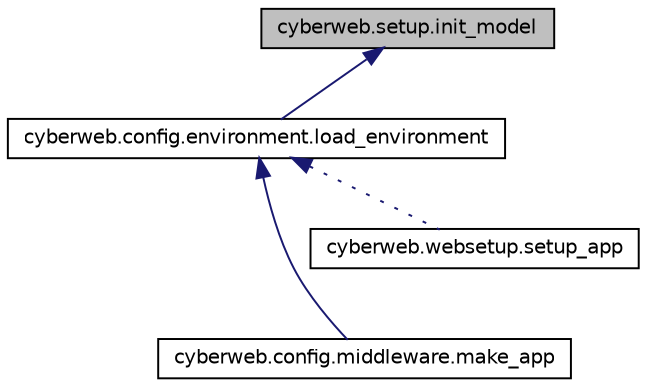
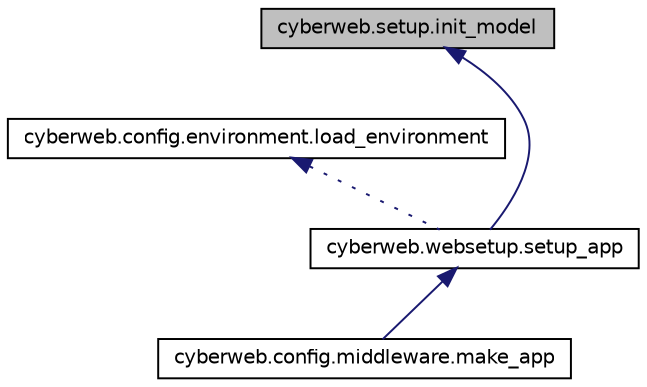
(324, 89) -> (529, 135)
(292, 265) -> (413, 310)
